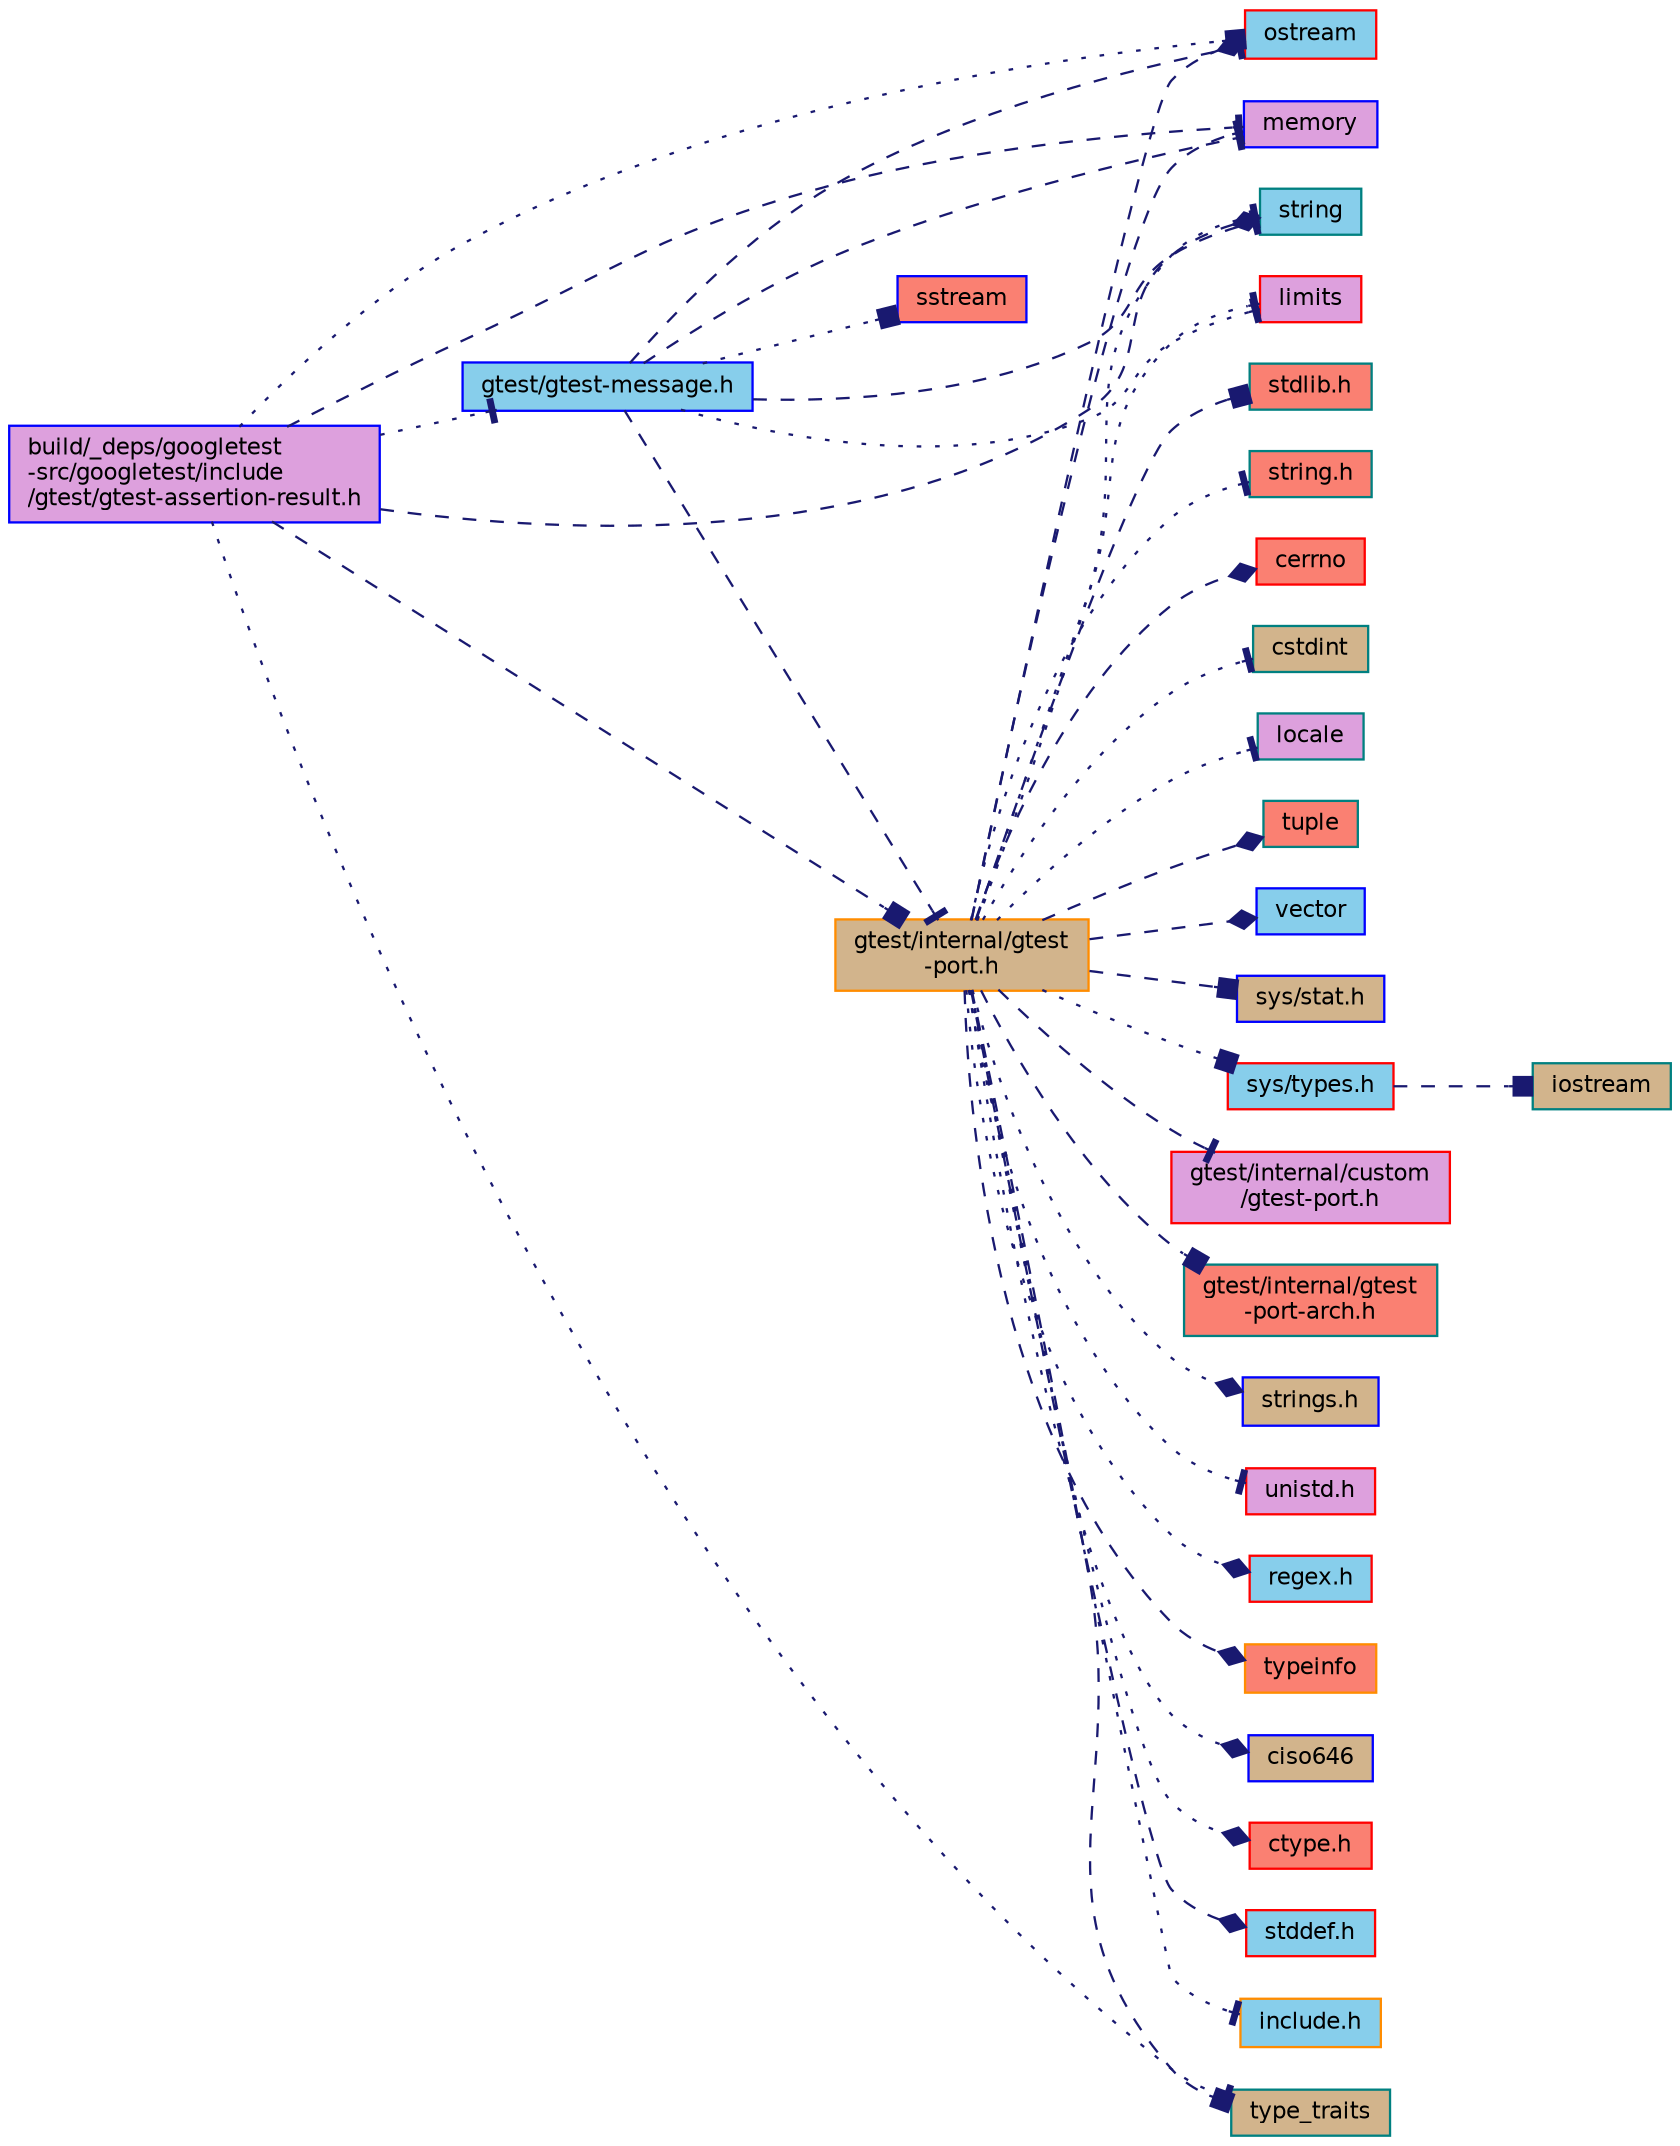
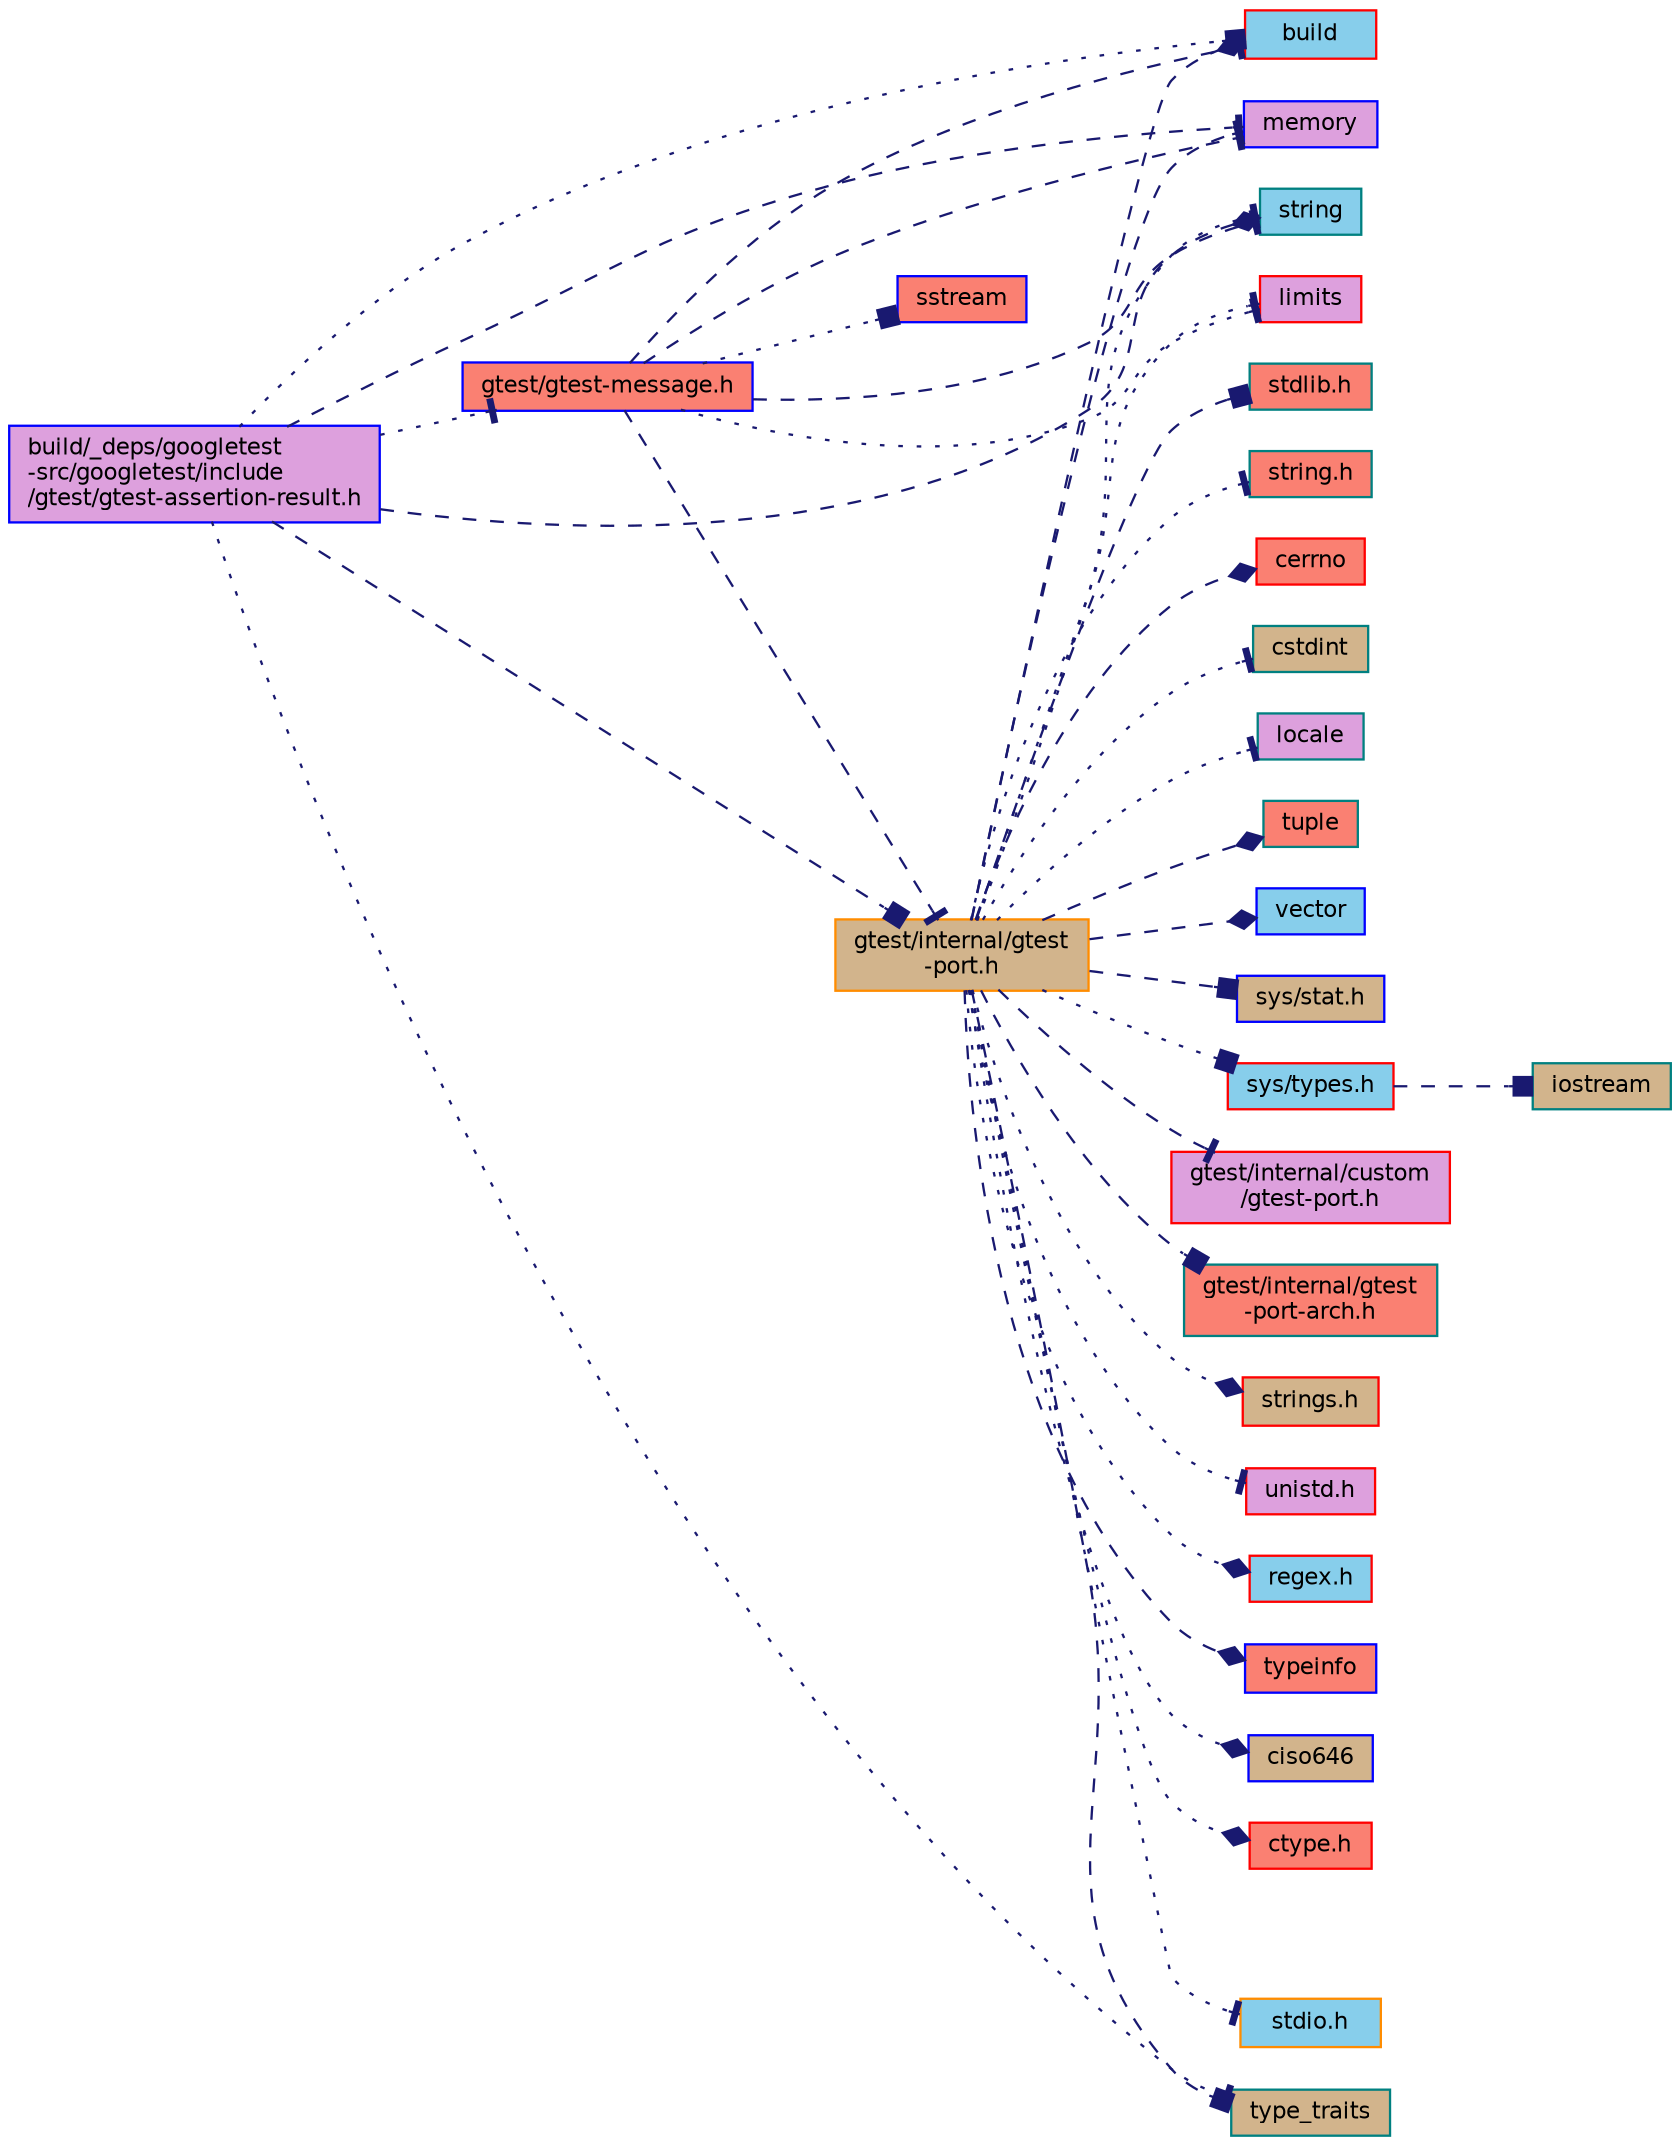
(1311, 35) -> (1311, 35)
(608, 387) -> (608, 387)
(1311, 1402) -> (1311, 1402)
(1311, 1669) -> (1311, 1669)
(1311, 1933) -> none
(1311, 2023) -> (1311, 2023)
